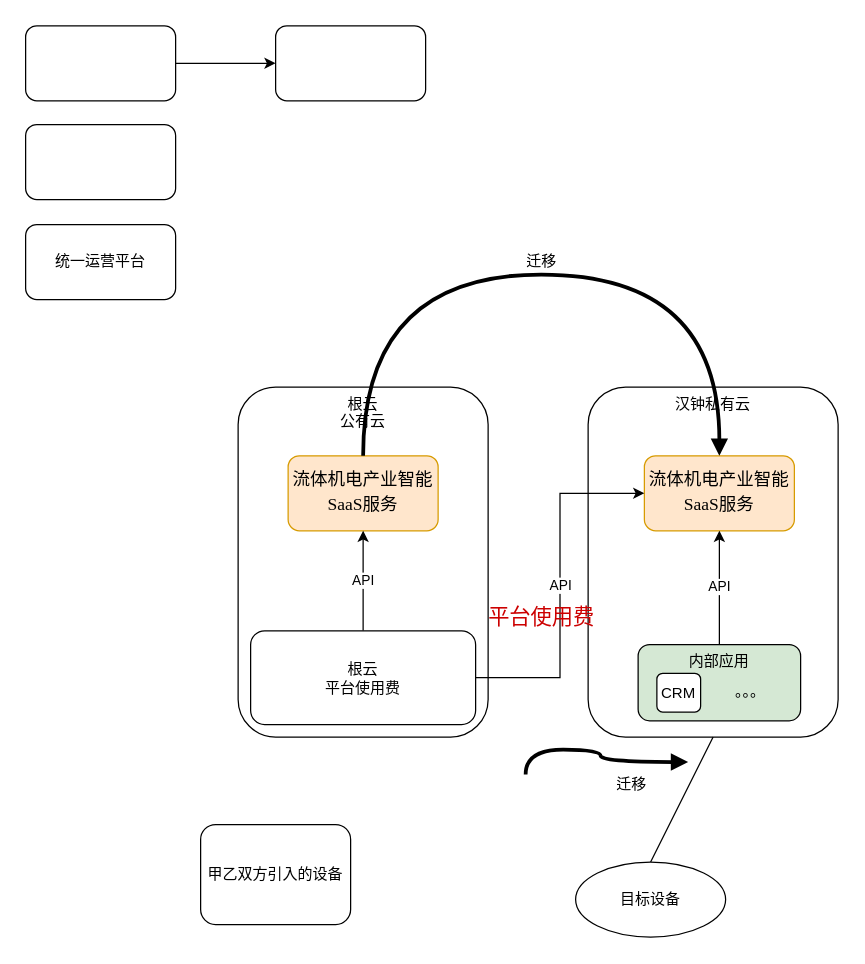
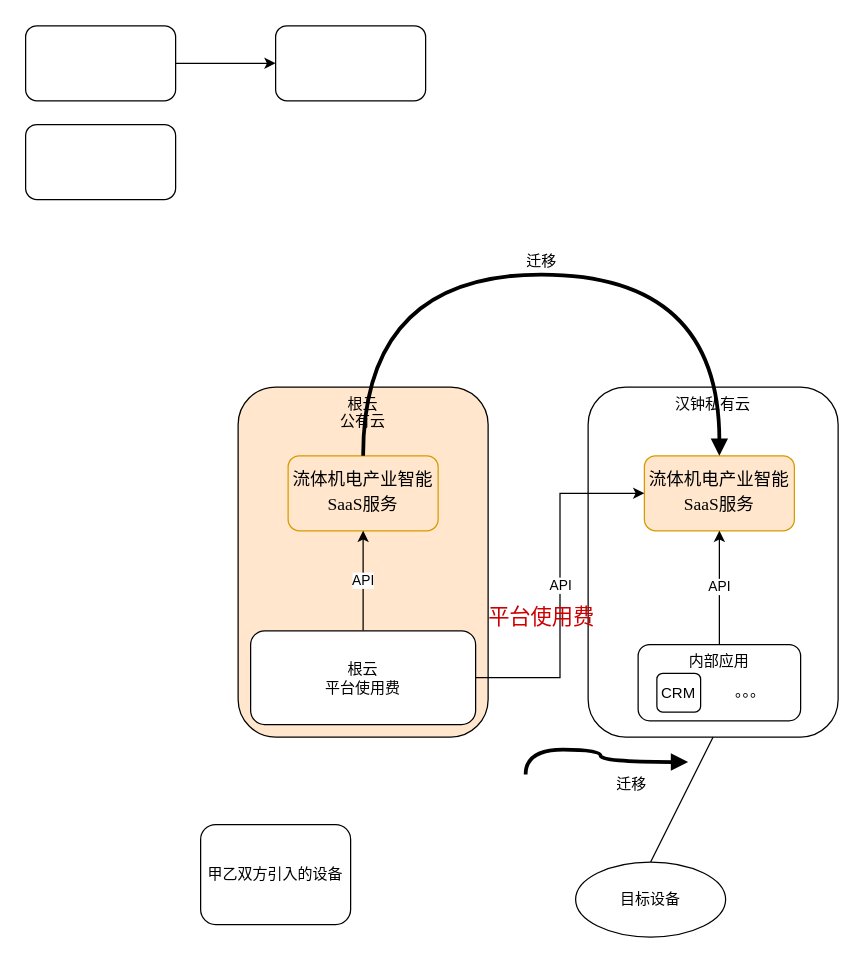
(101, 262) -> none
(363, 562) -> (363, 562)
(719, 683) -> (719, 683)
